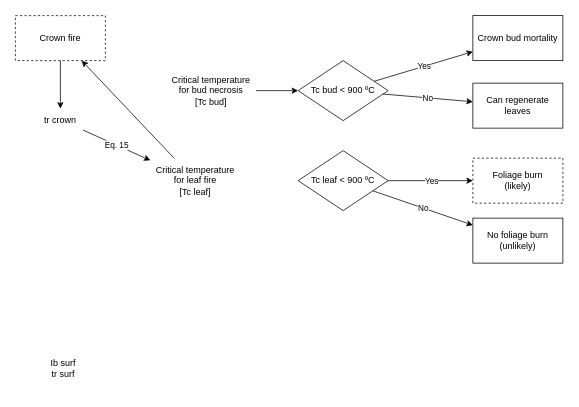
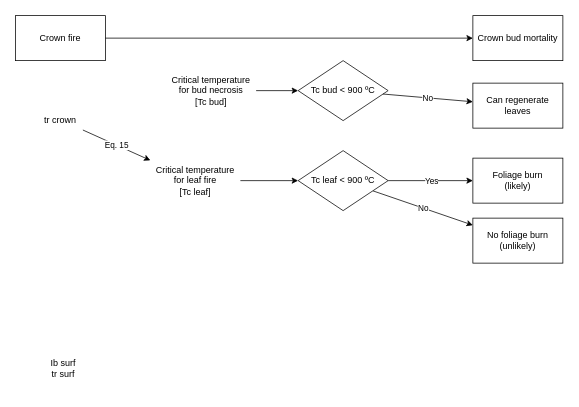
(60, 38) -> (60, 38)
(421, 67) -> none
(60, 81) -> (466, 38)
(130, 111) -> (267, 180)
(518, 180) -> (518, 180)
